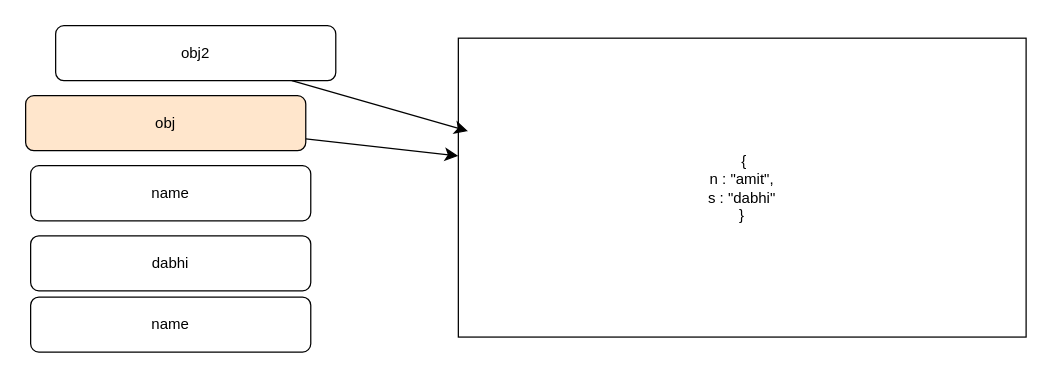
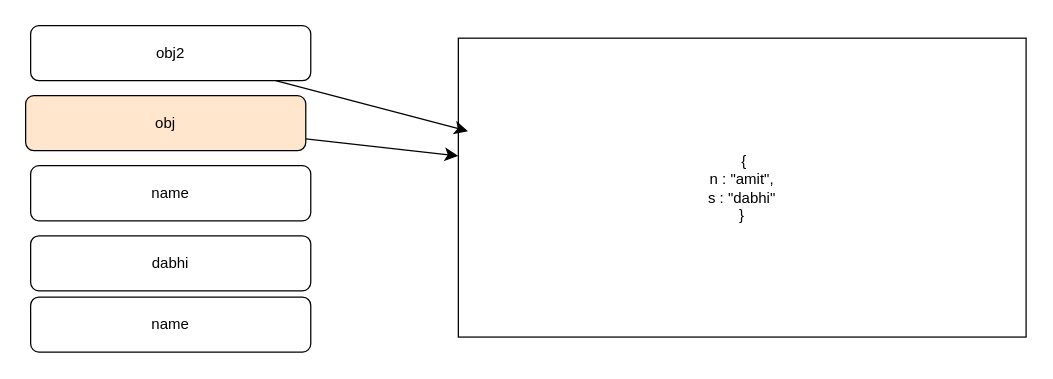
(196, 53) -> (171, 53)
